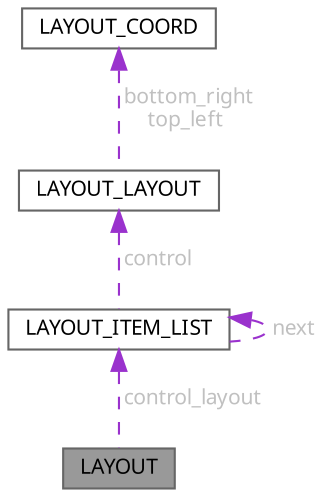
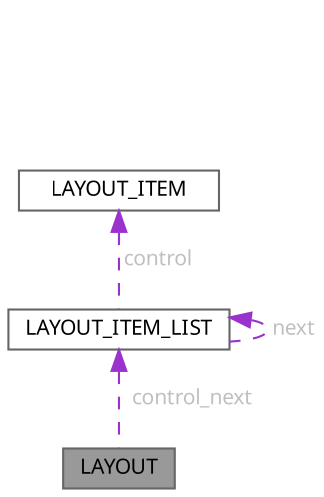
(119, 28) -> none
(119, 191) -> (119, 191)
(191, 399) -> (191, 399)
